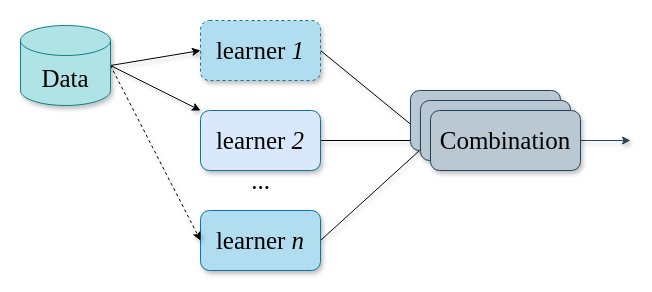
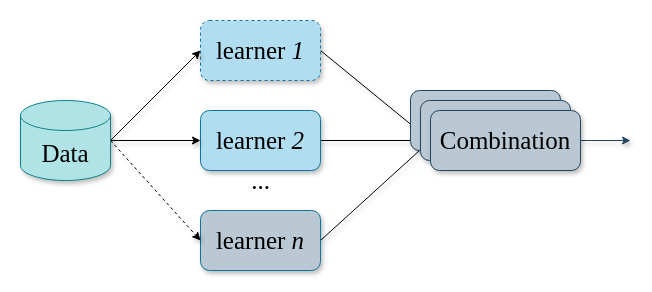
(66, 66) -> (66, 141)
(261, 141) -> (261, 141)
(261, 241) -> (261, 241)
